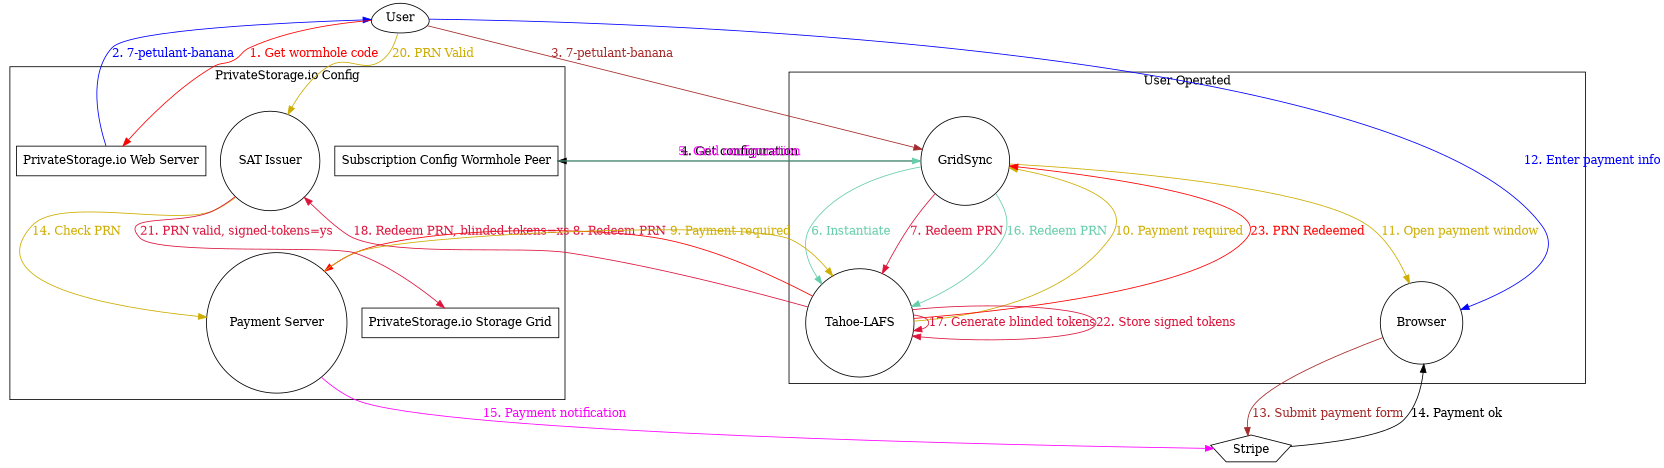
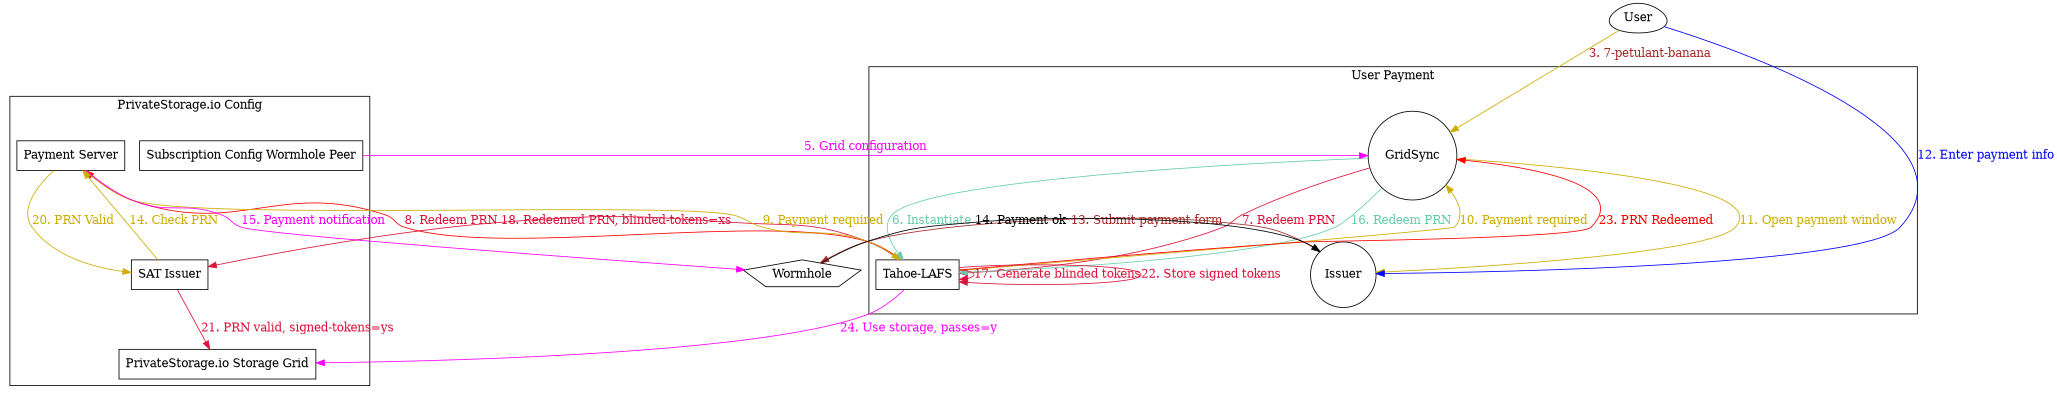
(319, 74) -> (45, 241)
(1187, 82) -> (1393, 76)
(671, 87) -> (1538, 79)
(111, 161) -> none
(270, 161) -> (170, 275)
(735, 161) -> (861, 156)
(744, 161) -> none
(462, 232) -> (616, 221)
(277, 323) -> (71, 156)
(860, 323) -> (918, 275)
(1422, 323) -> (1343, 275)
none -> (620, 352)
(1251, 450) -> (802, 275)
